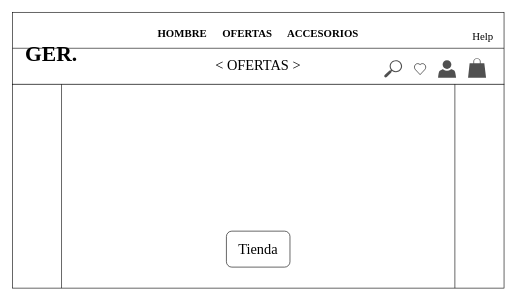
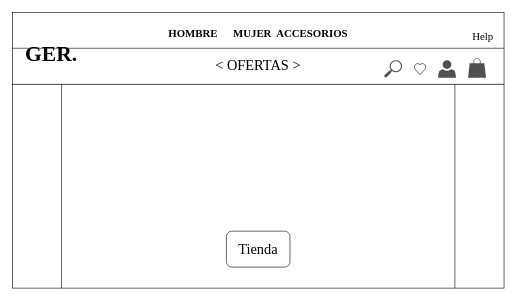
(258, 30) -> (258, 30)
